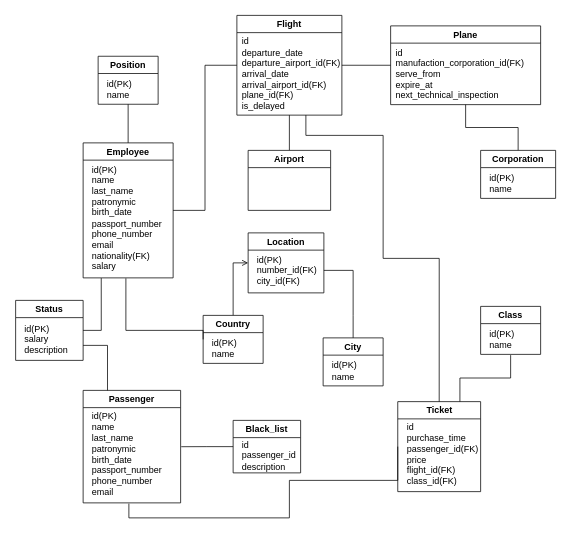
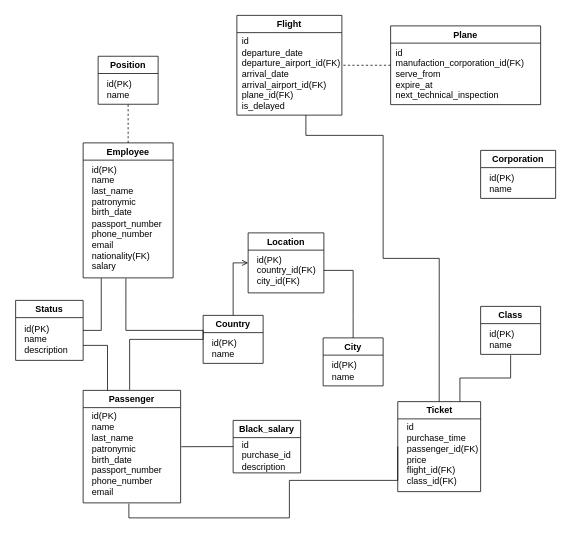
(366, 65) -> (366, 65)
(128, 125) -> (128, 125)
(493, 128) -> none
(289, 134) -> none
(205, 138) -> none
(289, 180) -> none
(288, 270) -> (291, 270)
(50, 339) -> (50, 339)
none -> (139, 339)
(267, 429) -> (267, 429)
(271, 456) -> (268, 456)
